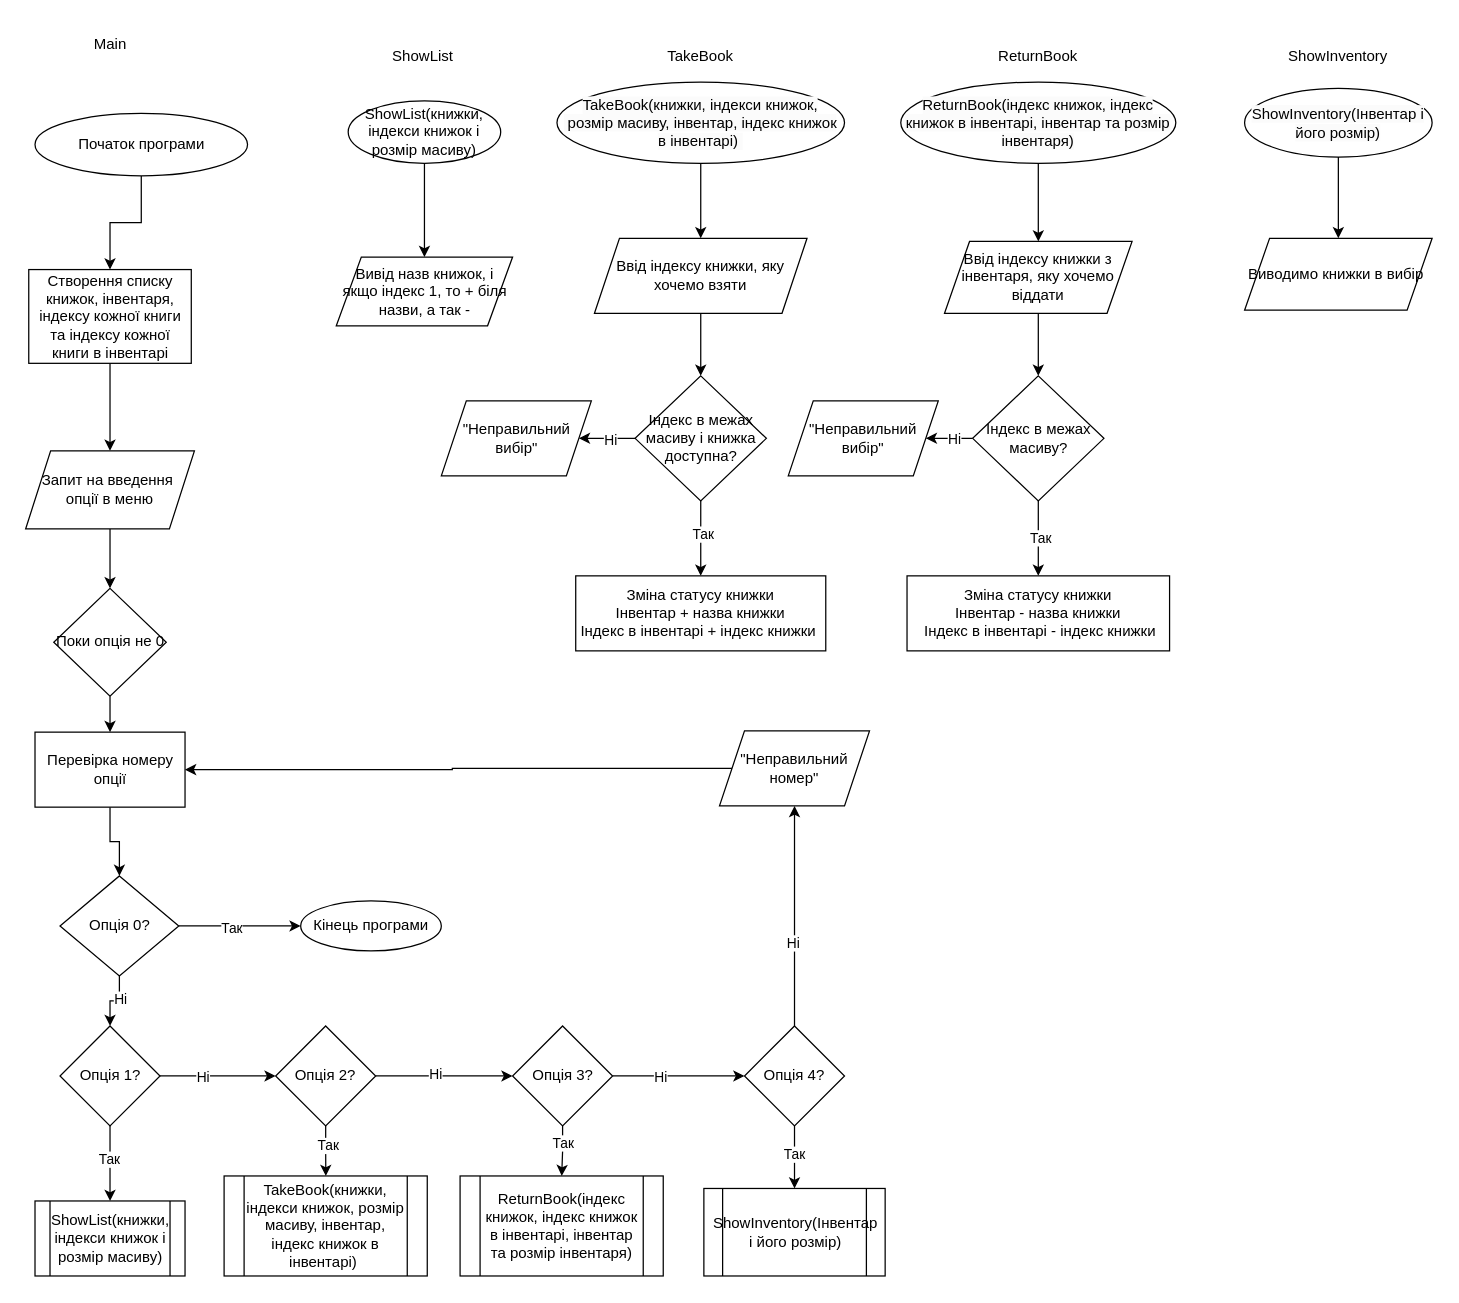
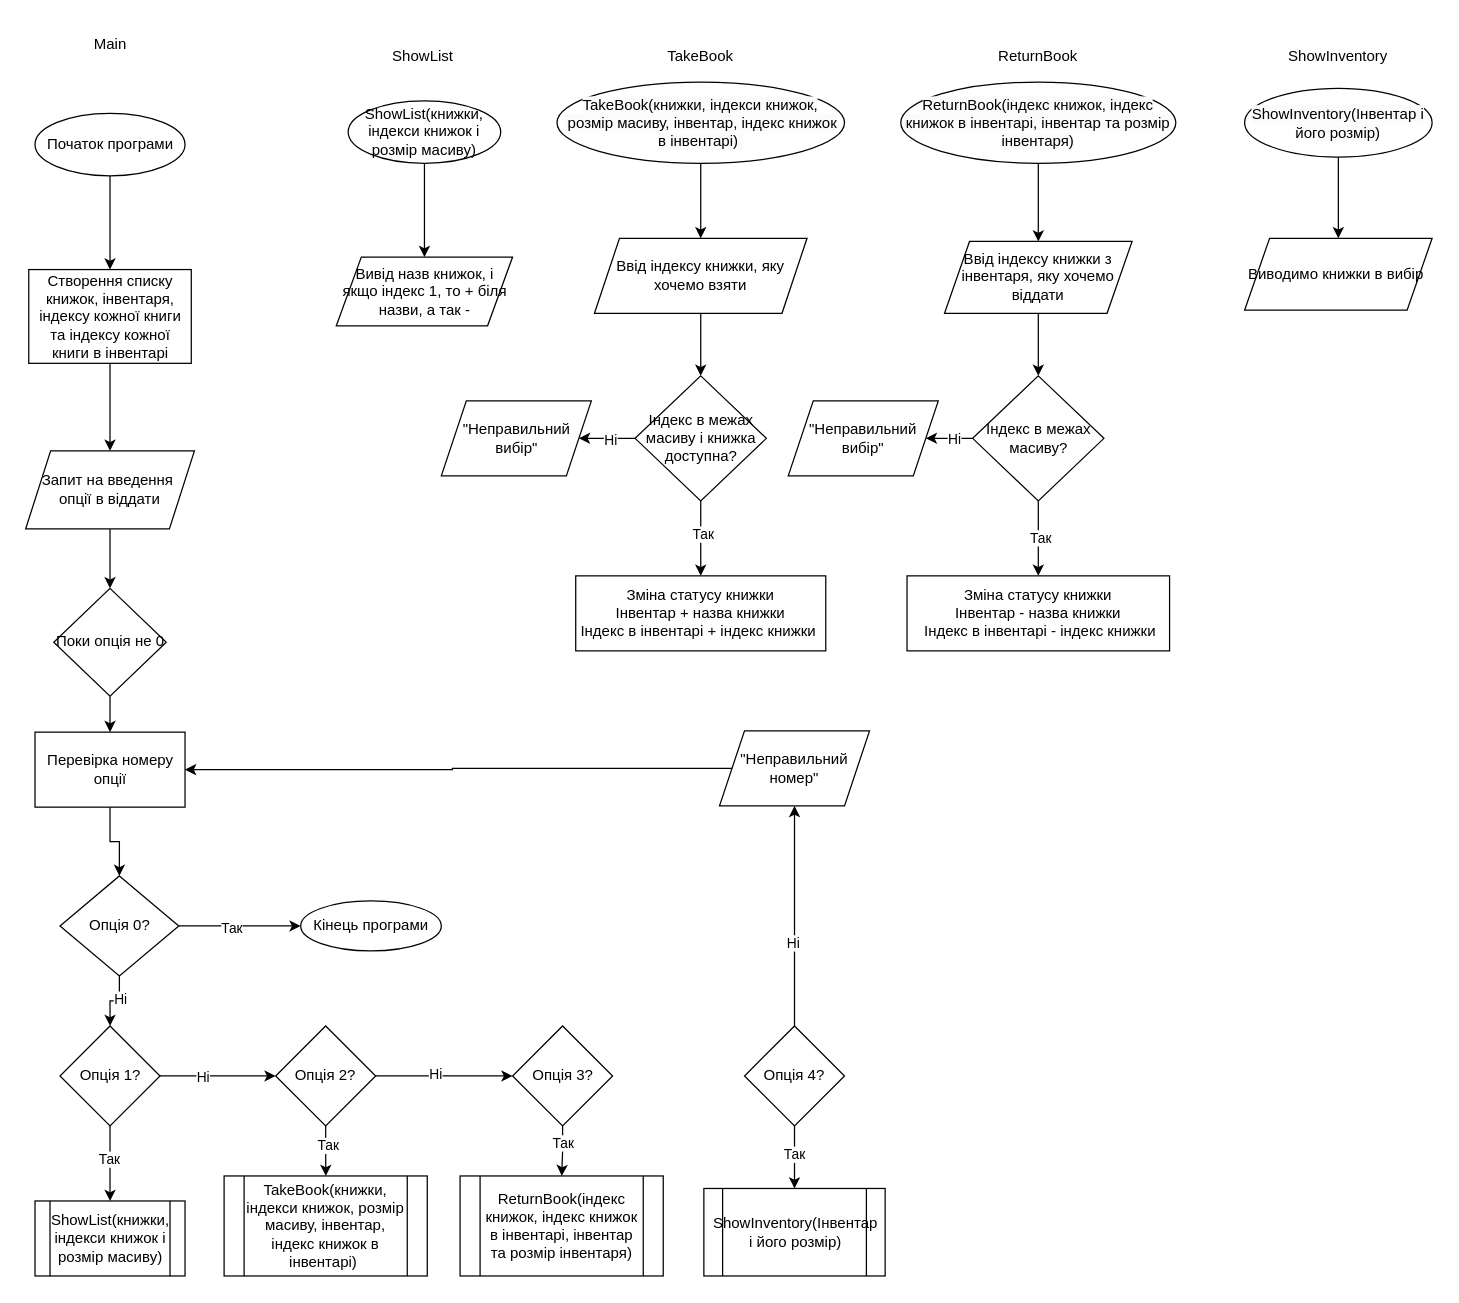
(141, 144) -> (110, 144)
(110, 489) -> (110, 489)
(674, 1076) -> none
